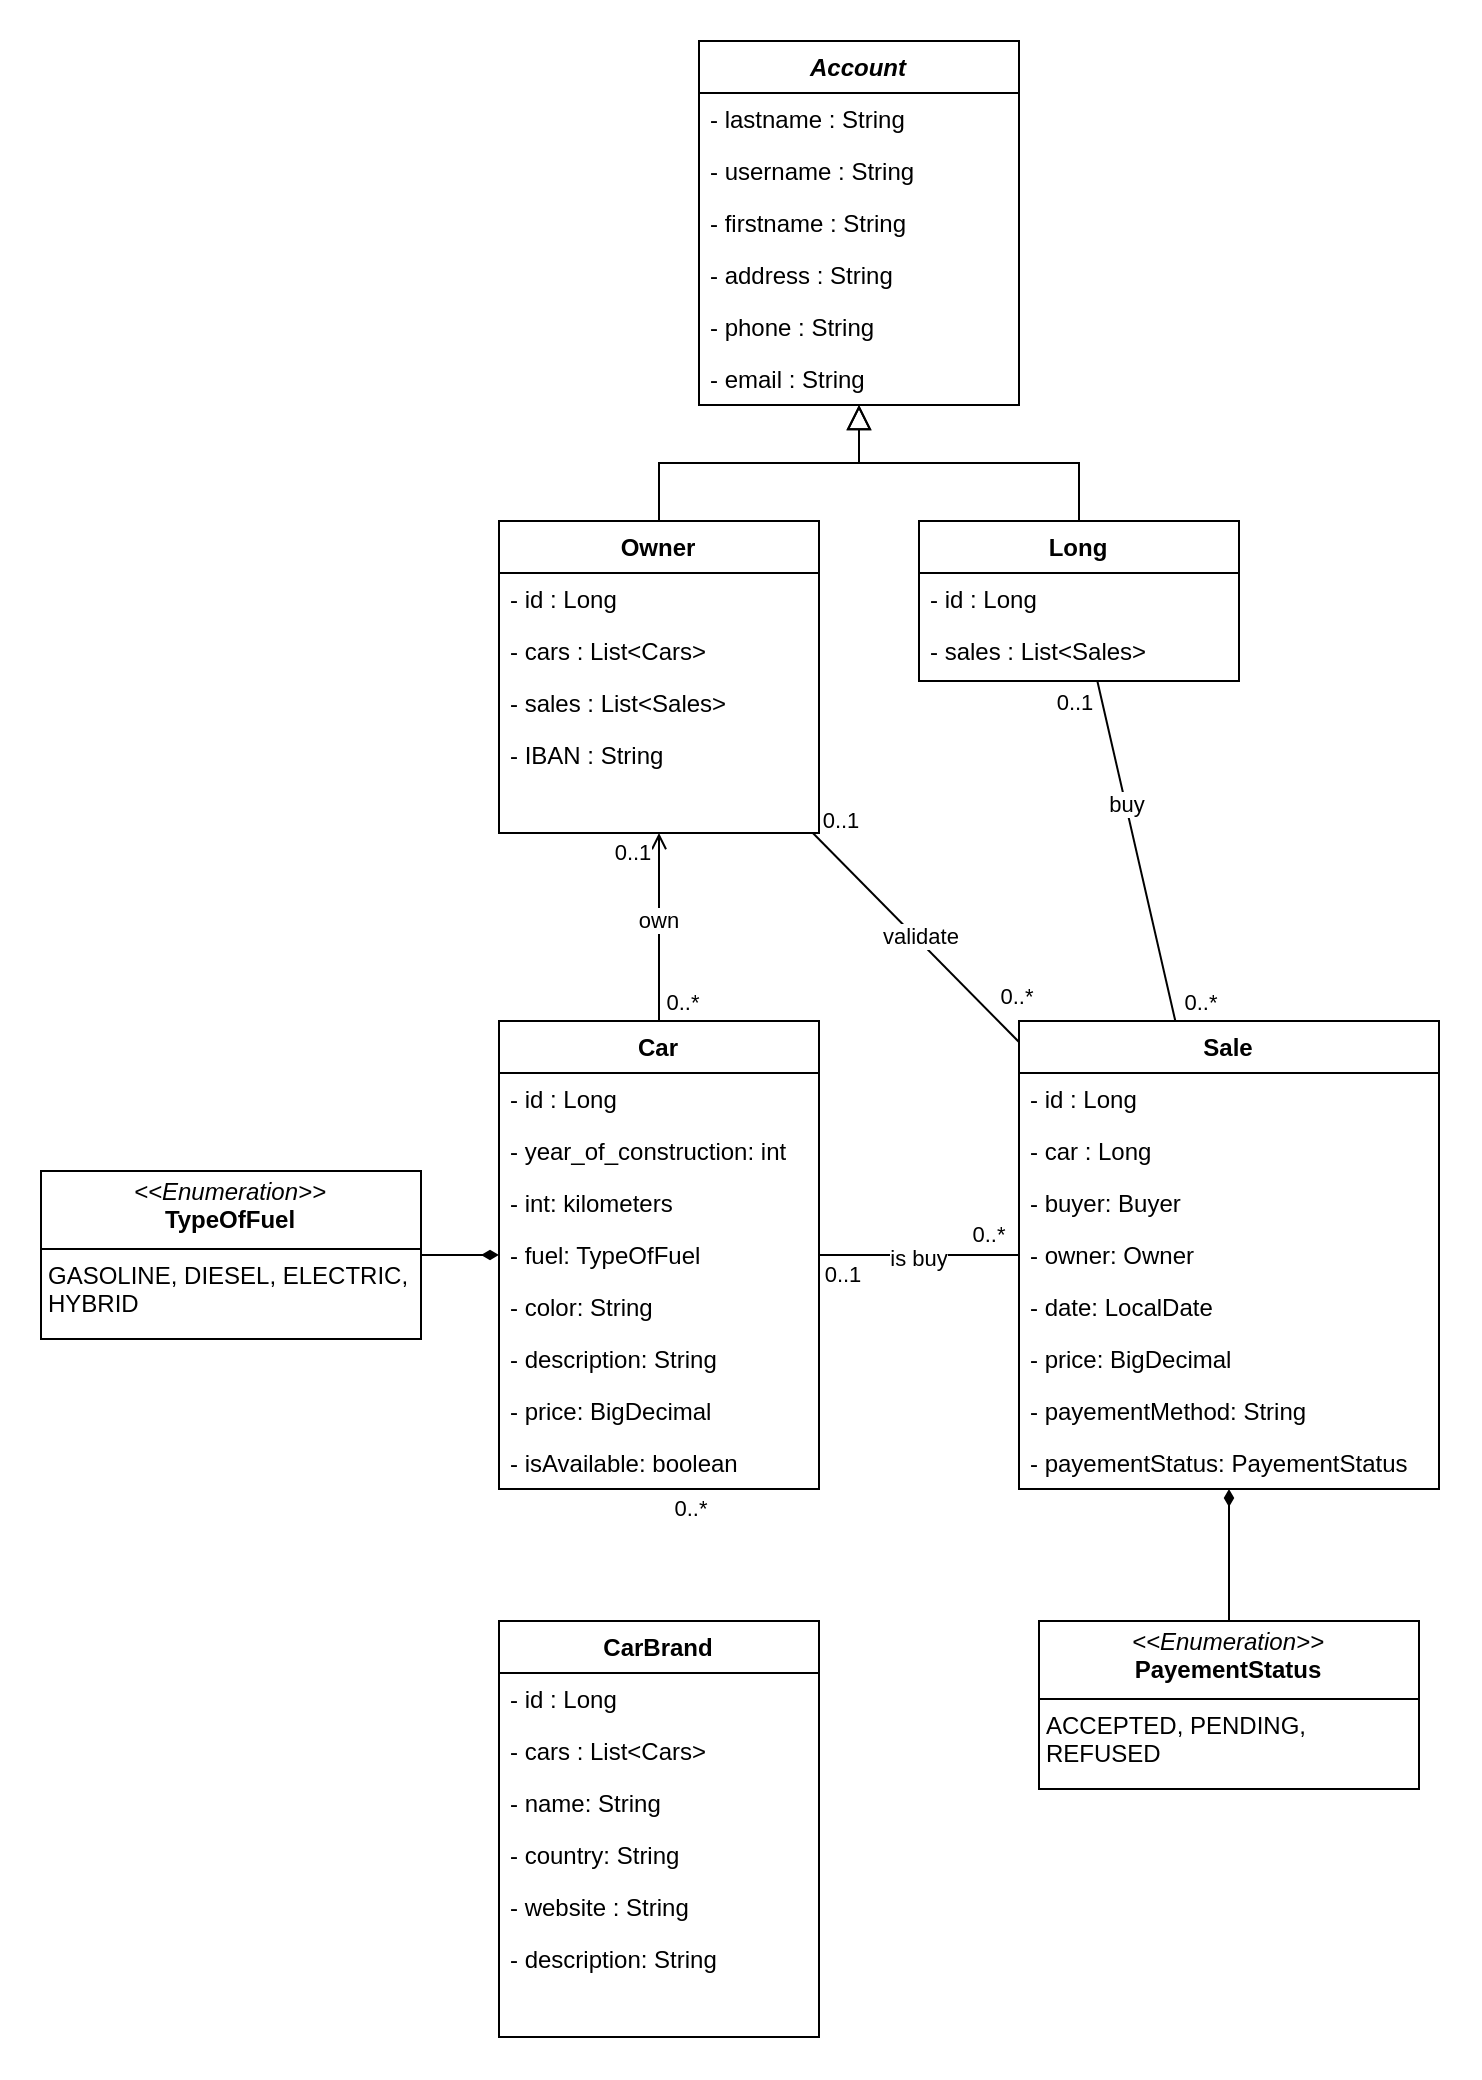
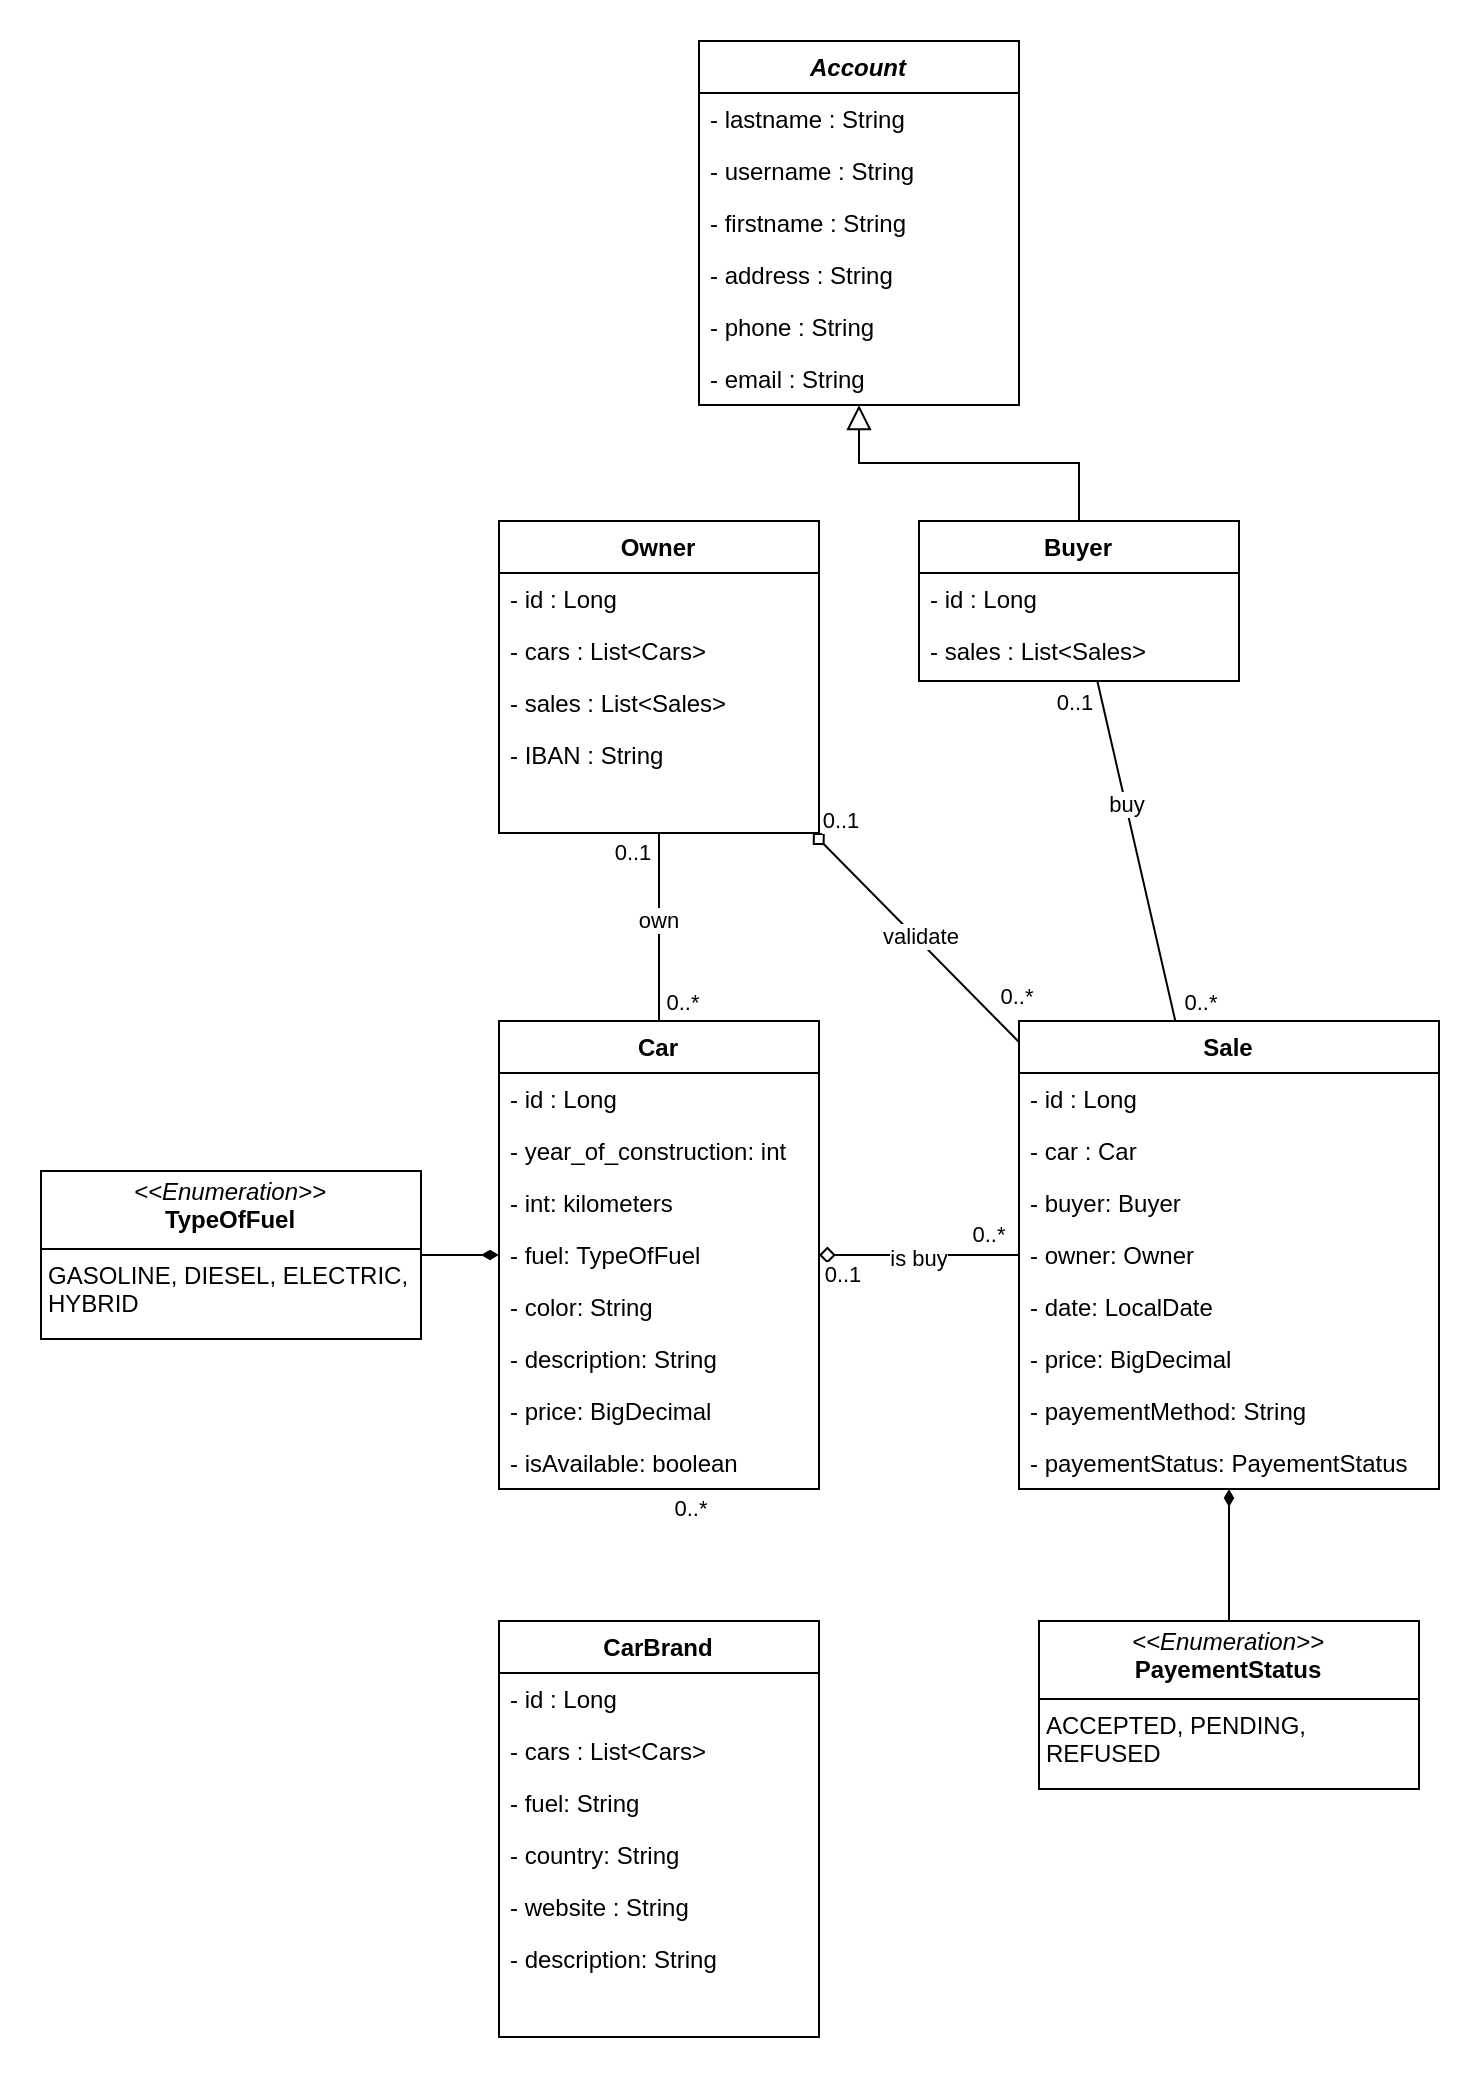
(728, 463) -> none
(1078, 548) -> (1078, 548)
(659, 841) -> (659, 841)
(821, 841) -> (824, 845)
(1098, 1152) -> (1091, 1152)
(829, 1255) -> (835, 1255)
(592, 1804) -> (588, 1804)
